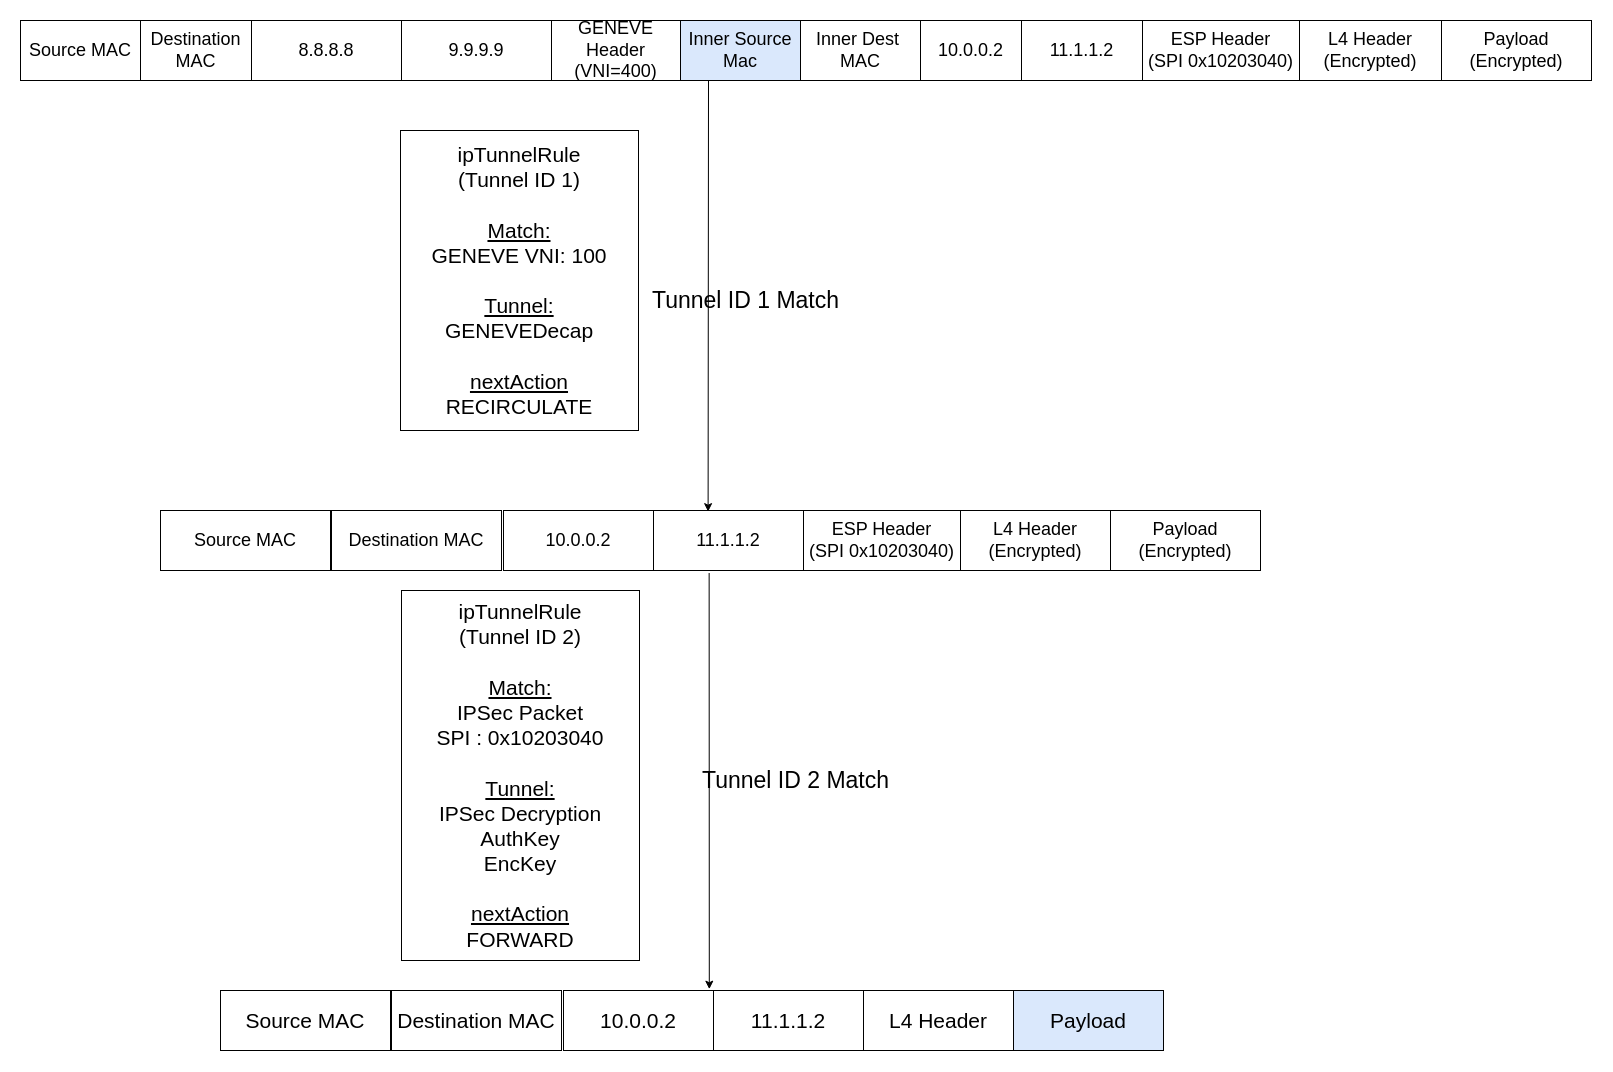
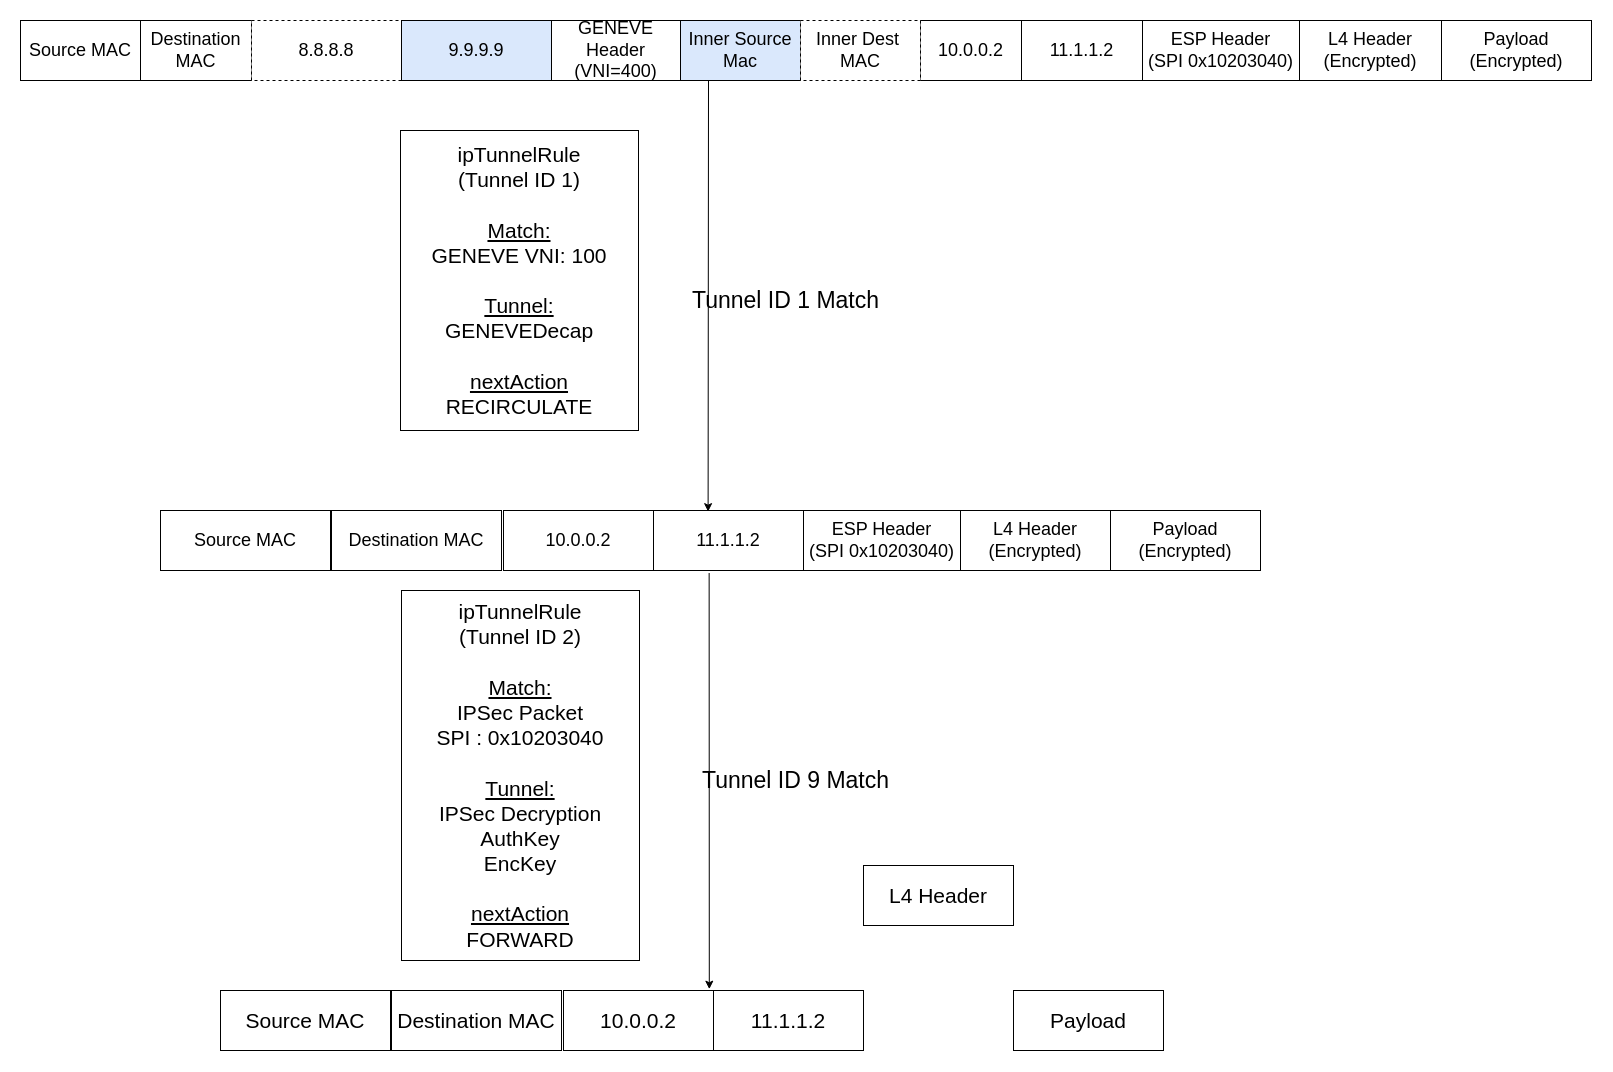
(327, 51) -> (327, 51)
(477, 51) -> (477, 51)
(861, 51) -> (861, 51)
(746, 301) -> (786, 301)
(796, 781) -> (796, 781)
(939, 1021) -> (939, 896)
(1089, 1021) -> (1089, 1021)
